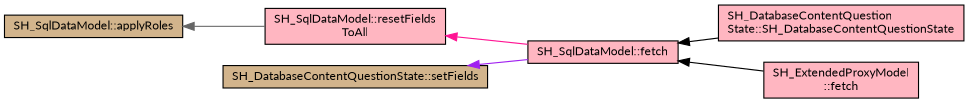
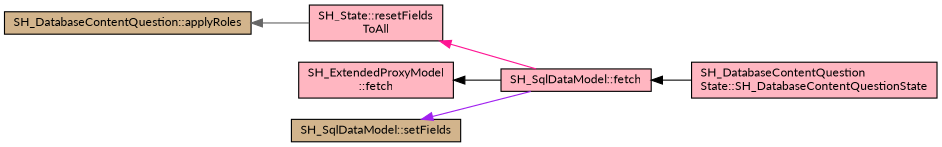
(94, 26) -> (128, 23)
(355, 26) -> (376, 23)
(726, 67) -> (483, 80)
(355, 77) -> (376, 131)
